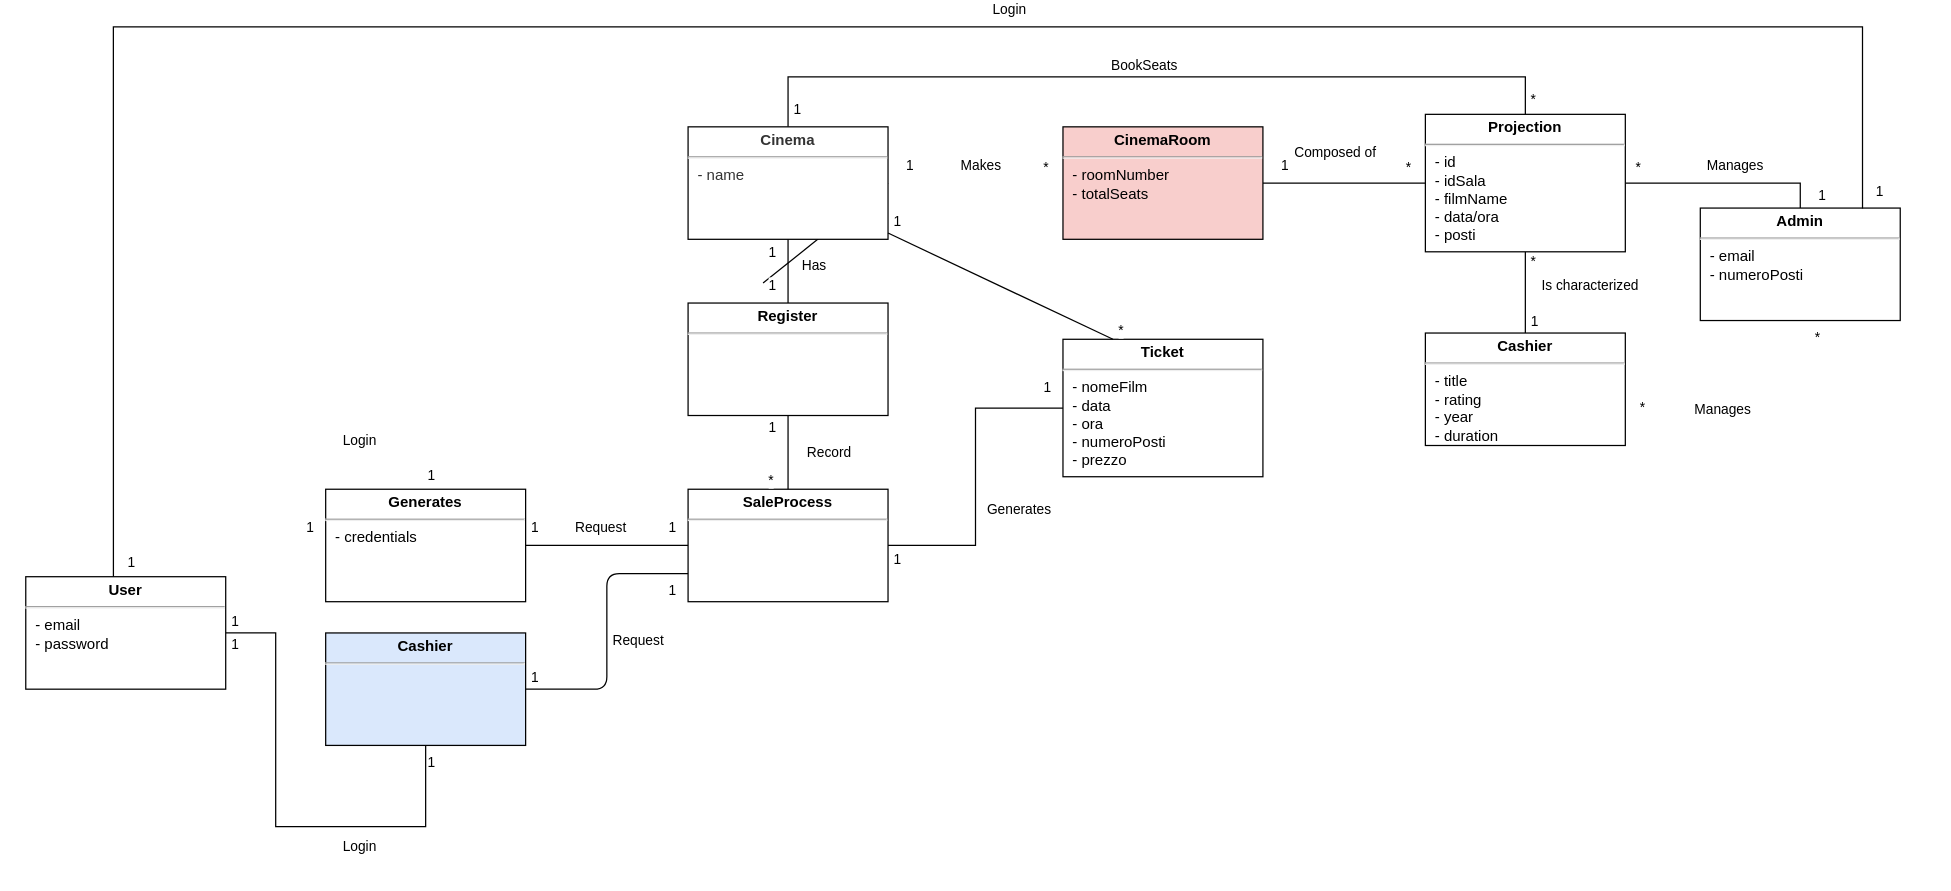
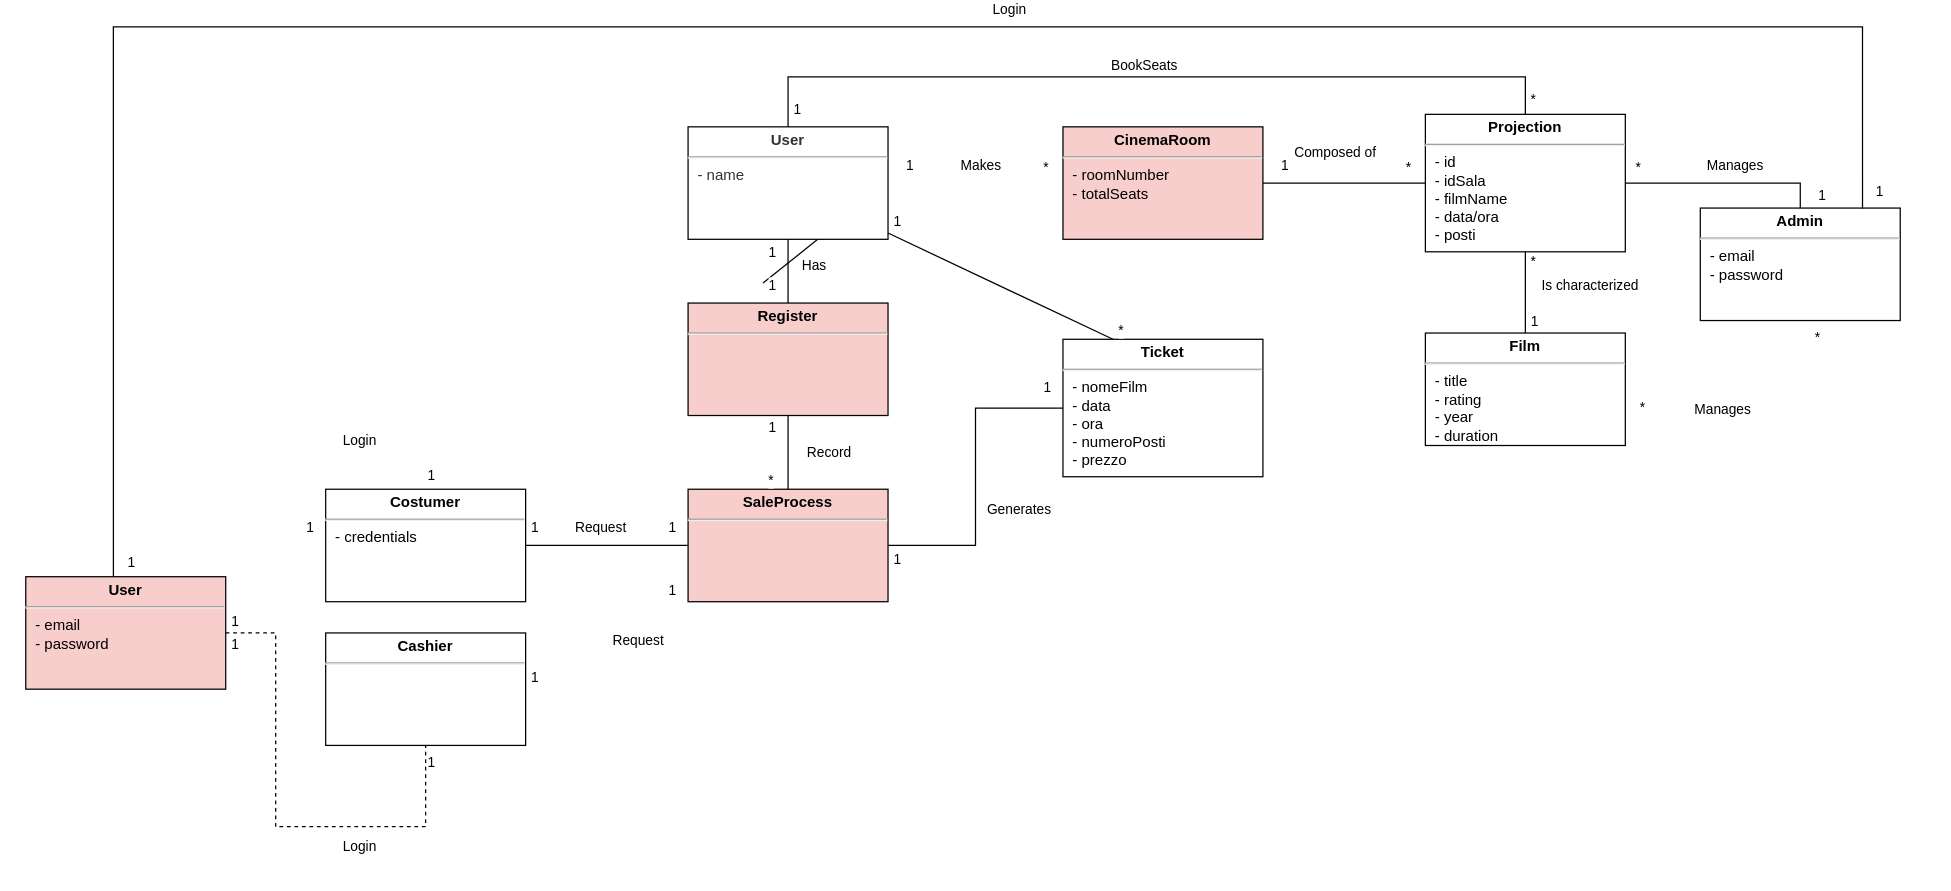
(711, 145) -> (711, 145)
(1751, 235) -> (1741, 235)
(788, 359) -> (788, 359)
(1464, 378) -> (1464, 378)
(374, 507) -> (374, 507)
(788, 546) -> (788, 546)
(607, 632) -> none
(126, 633) -> (126, 633)
(426, 689) -> (426, 689)
(276, 822) -> (276, 822)
